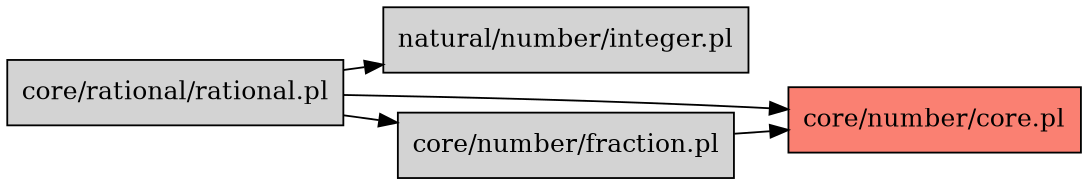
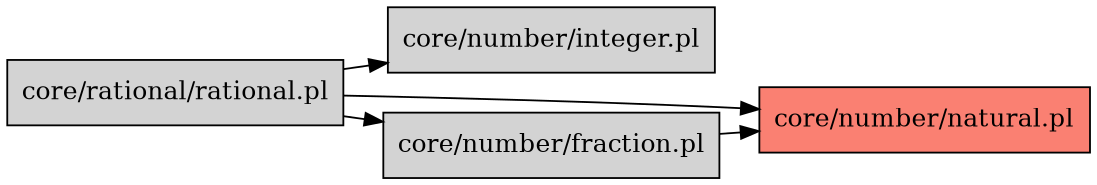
(566, 40) -> (551, 40)
(935, 120) -> (925, 120)
